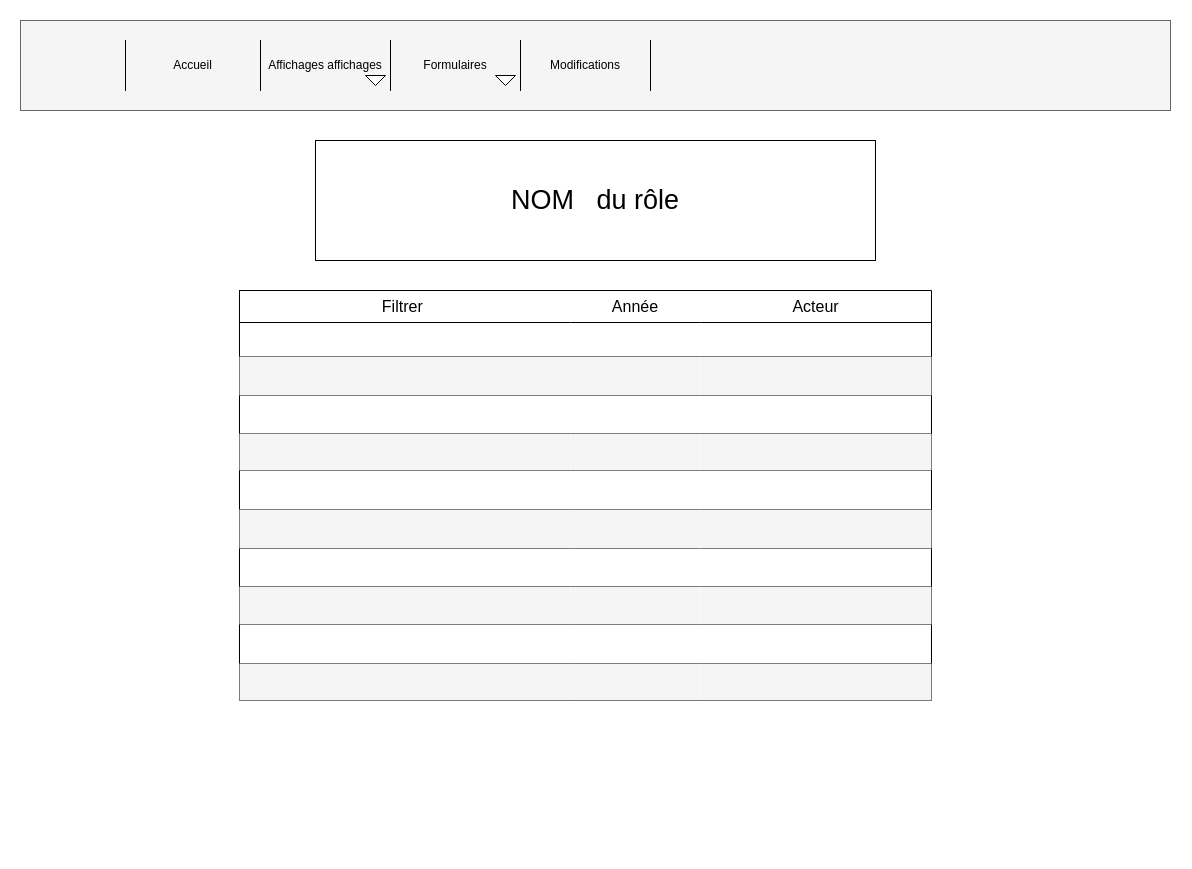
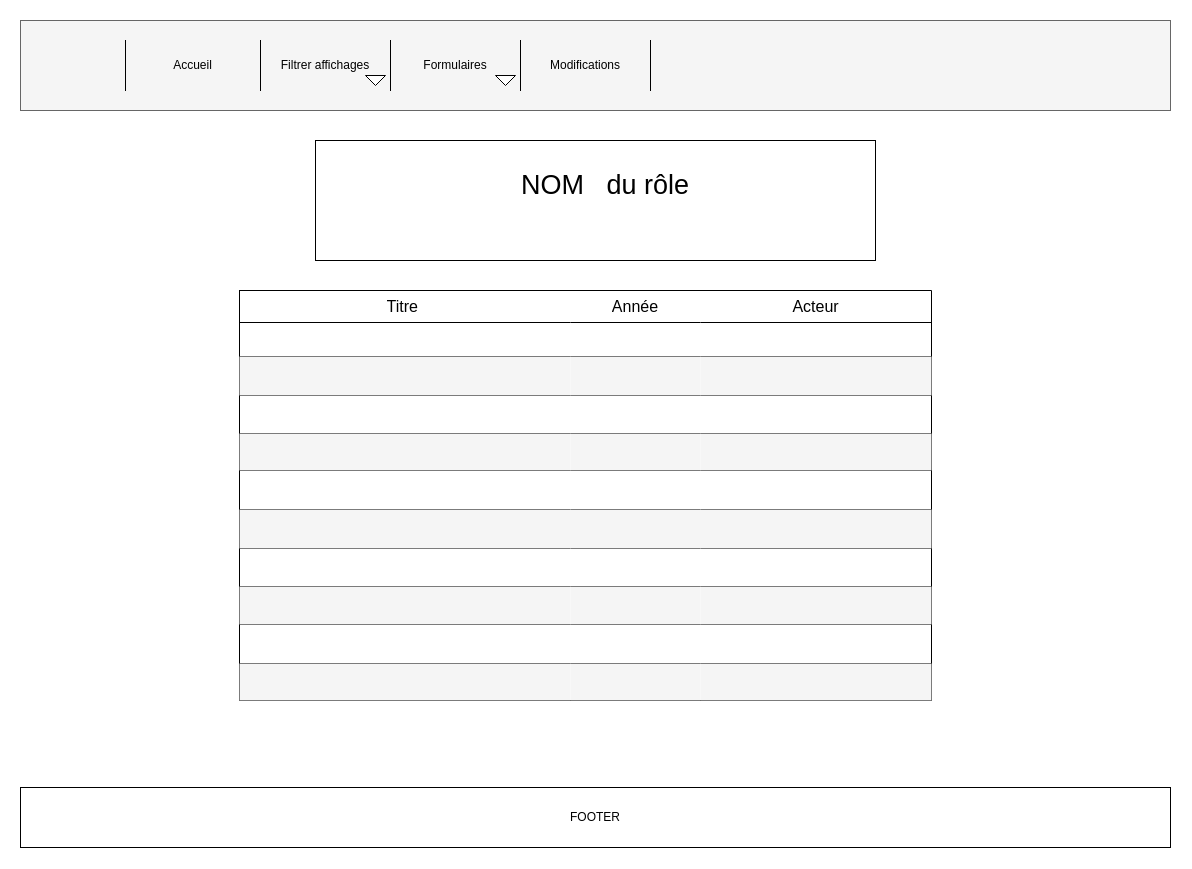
(326, 66) -> (326, 66)
(596, 201) -> (606, 186)
(405, 307) -> (405, 307)
none -> (596, 818)
